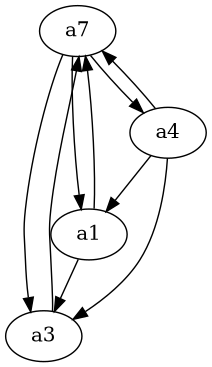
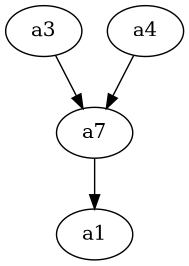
(111, 79) -> none
(93, 140) -> none
(31, 174) -> none
(133, 178) -> none
(147, 246) -> none
(69, 279) -> none
